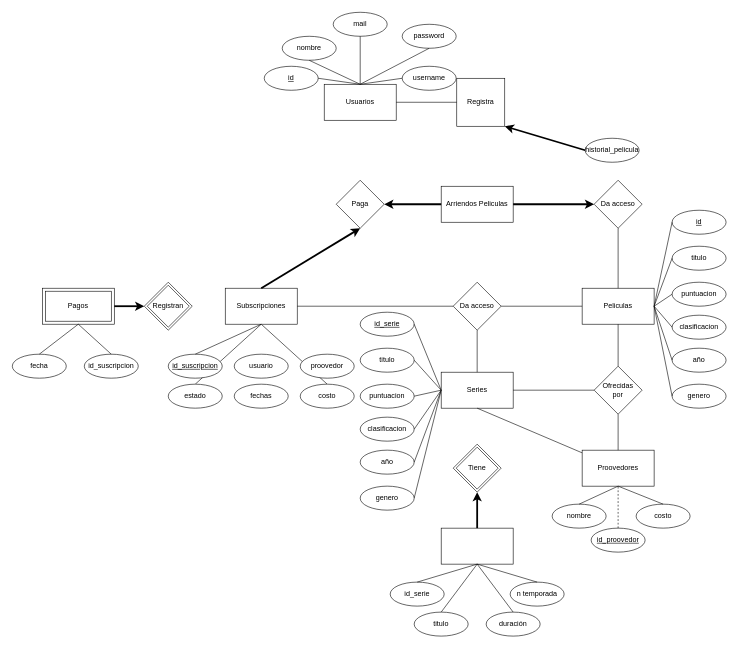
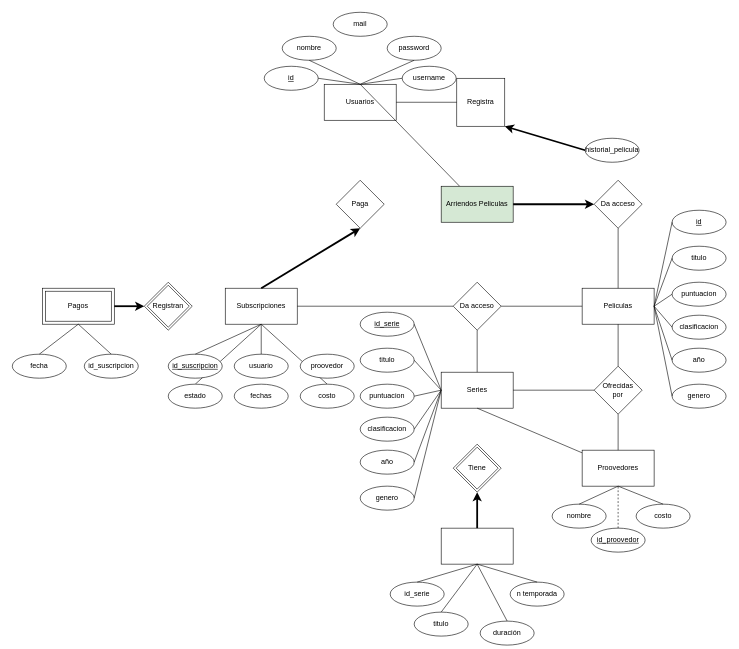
(429, 36) -> (414, 48)
(360, 59) -> (410, 135)
(416, 204) -> none
(477, 204) -> (477, 204)
none -> (261, 340)
(513, 624) -> (507, 633)
